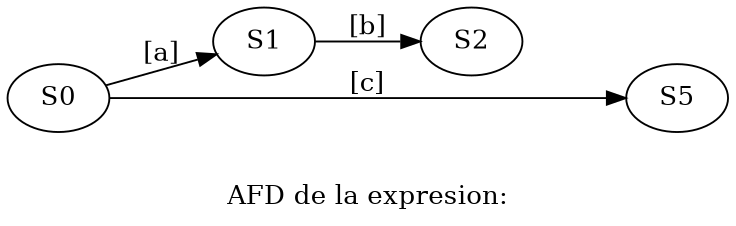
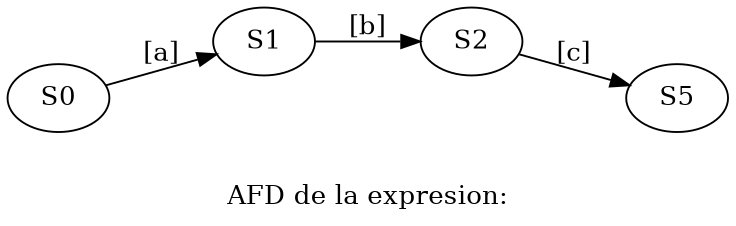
(358, 98) -> (565, 67)
